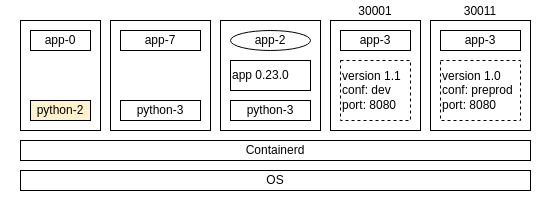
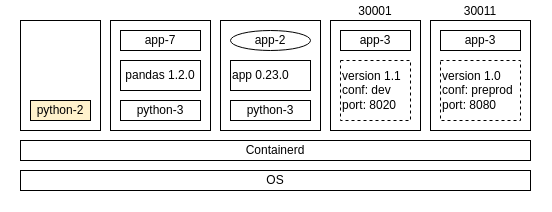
(61, 41) -> none
none -> (161, 76)
(375, 91) -> (375, 91)
